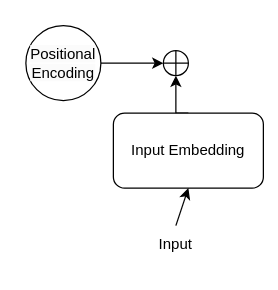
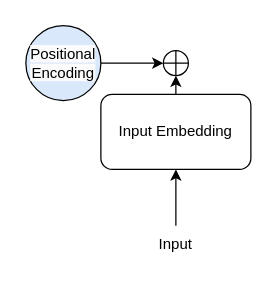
(63, 63) -> (63, 63)
(188, 151) -> (176, 132)
